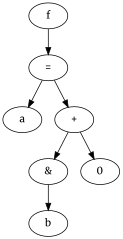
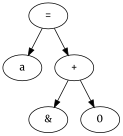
(48, 16) -> none
(48, 223) -> none
